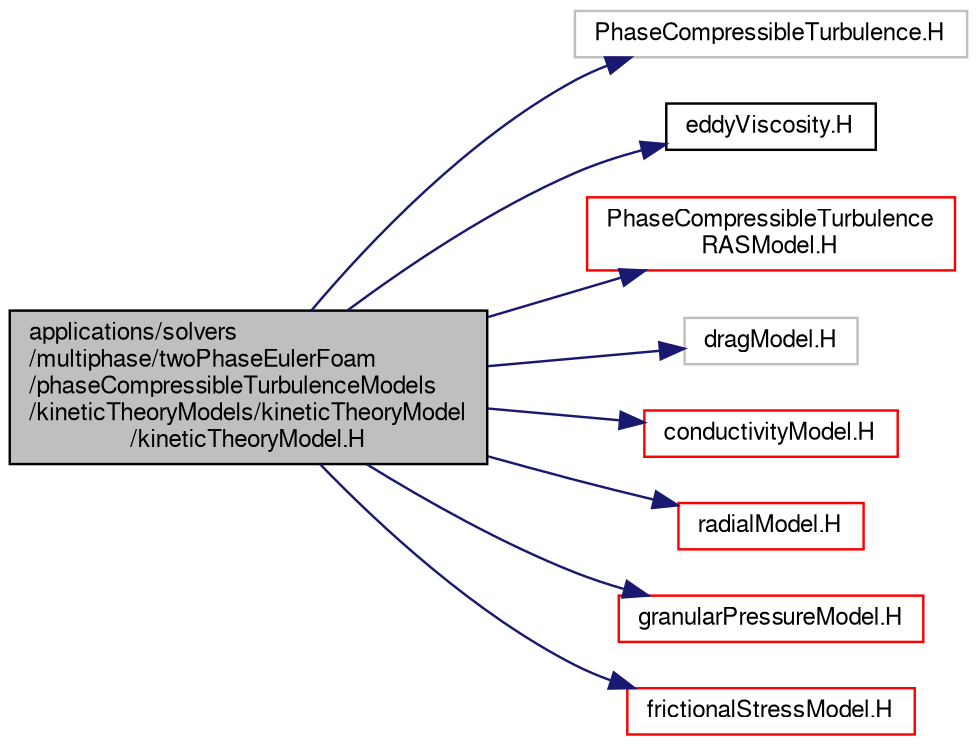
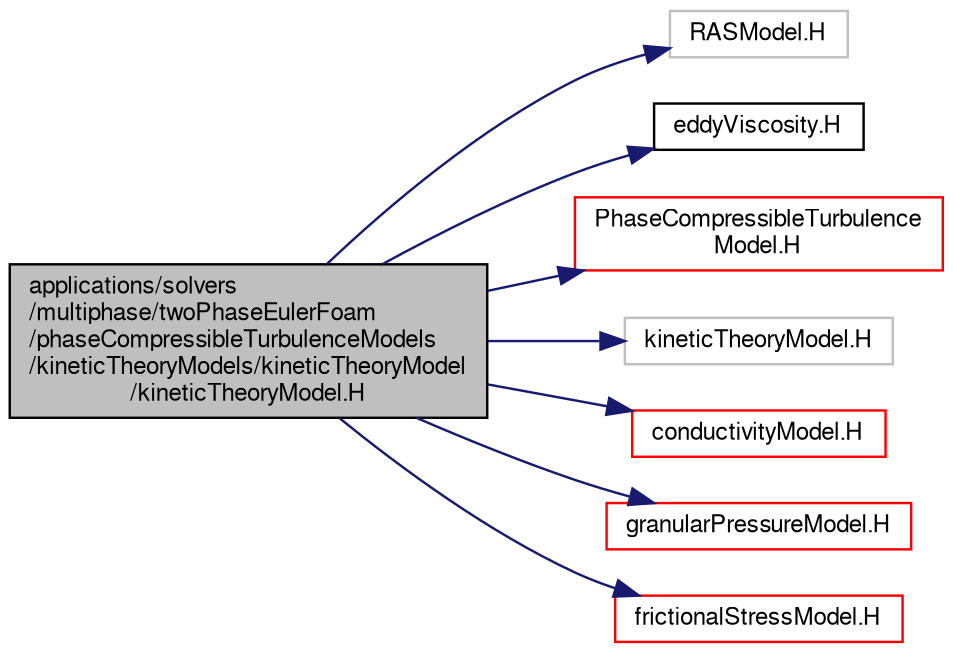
(771, 34) -> (759, 34)
(771, 234) -> (759, 234)
(771, 341) -> (759, 341)
(771, 526) -> none
